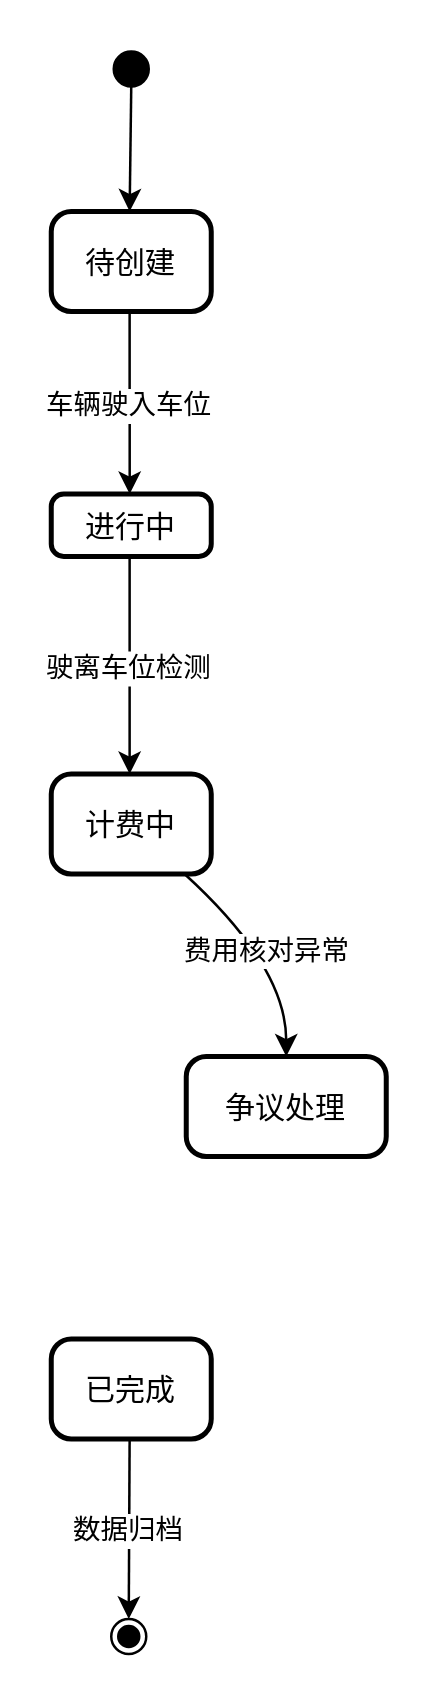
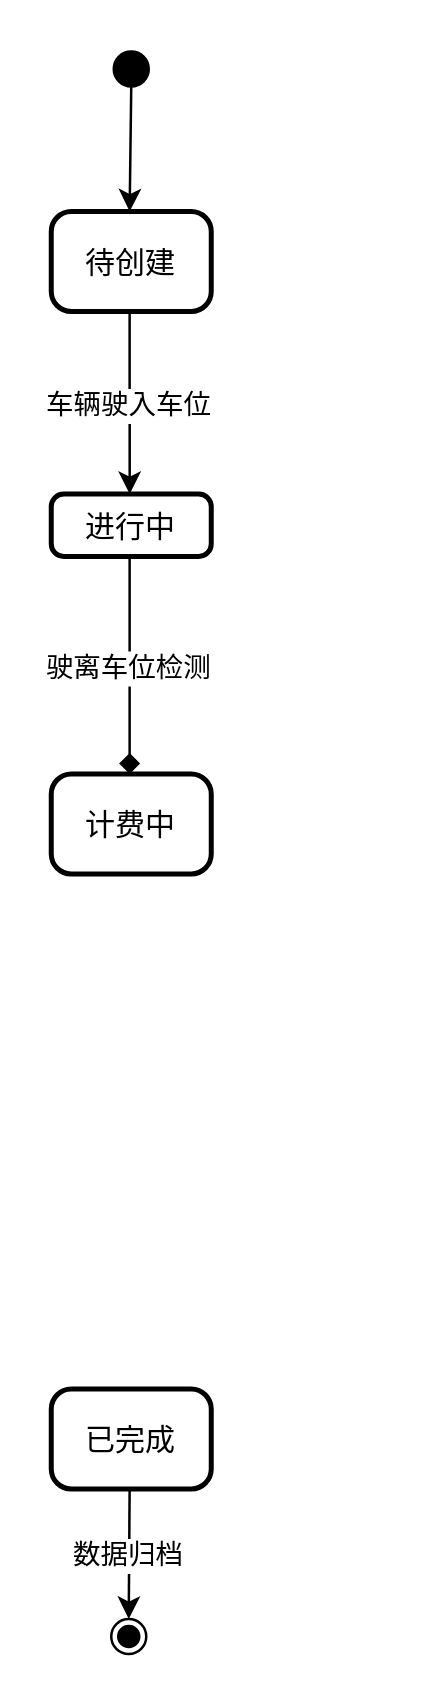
(130, 755) -> (130, 753)
(252, 948) -> none
(286, 1106) -> none
(131, 1389) -> (131, 1439)
